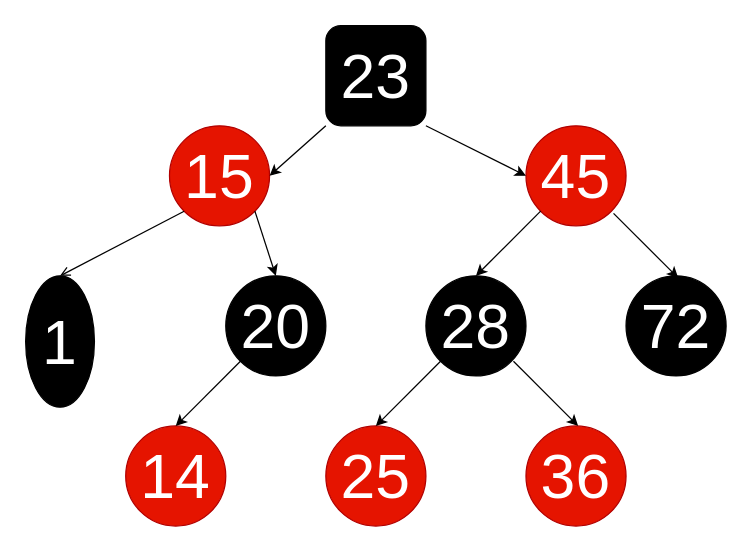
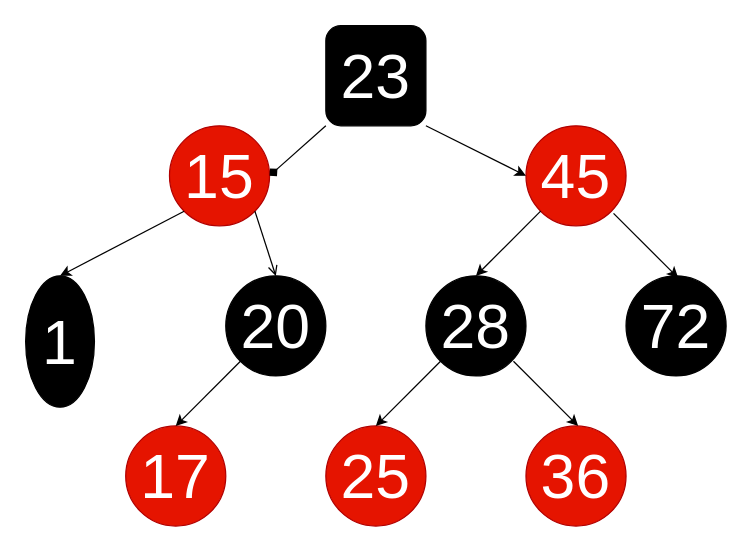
(276, 170) -> (277, 169)
(273, 266) -> (273, 268)
(66, 272) -> (69, 271)
(176, 476) -> (176, 476)
